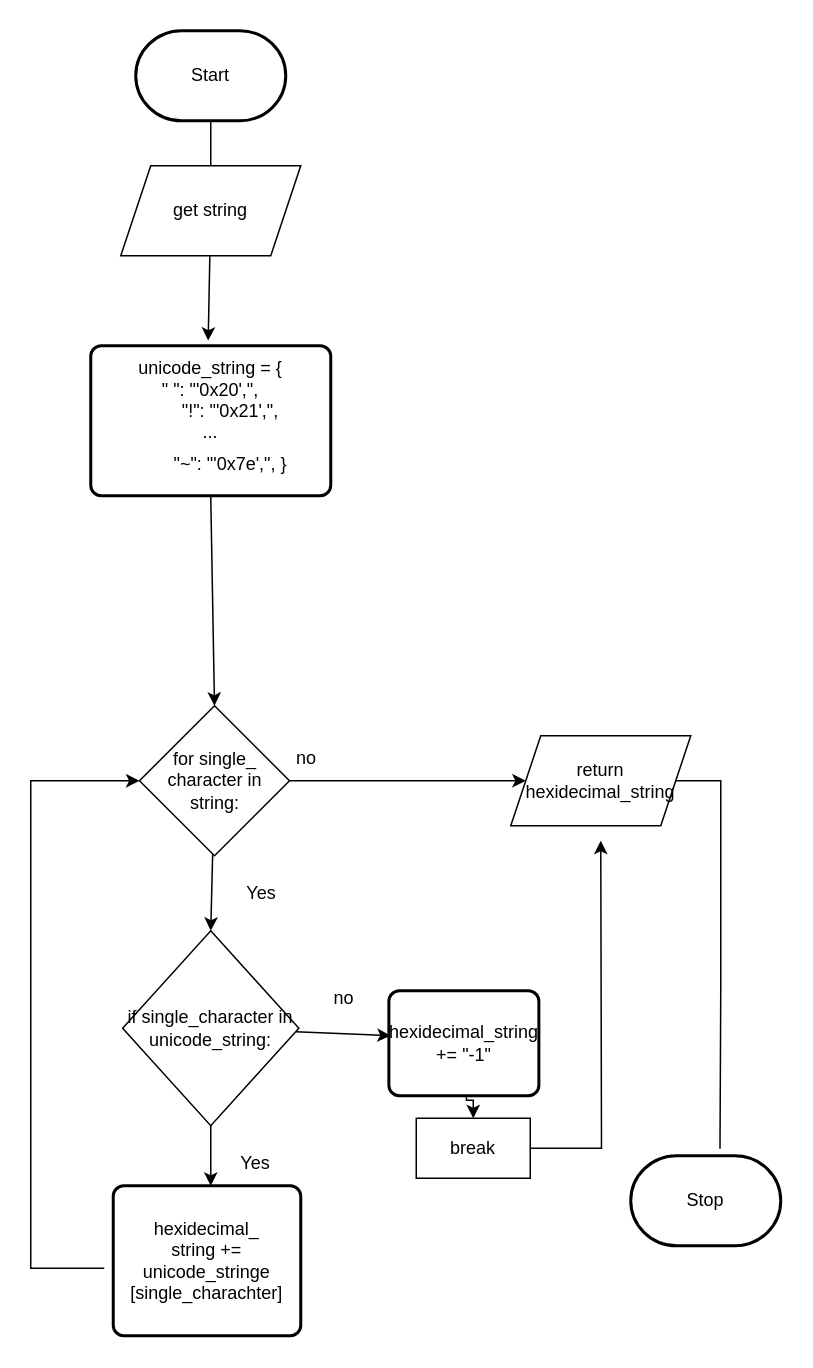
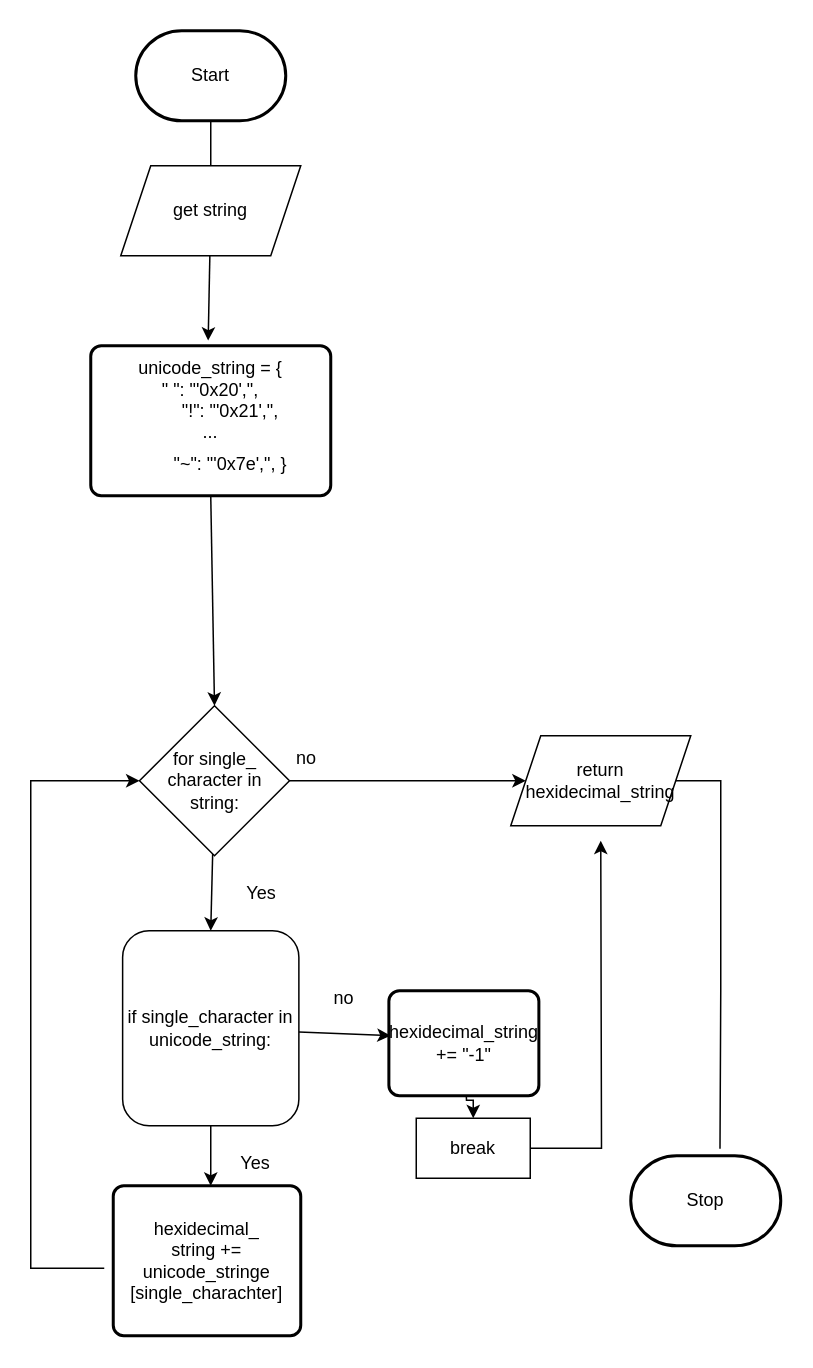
(211, 1028) -> (211, 1028)
